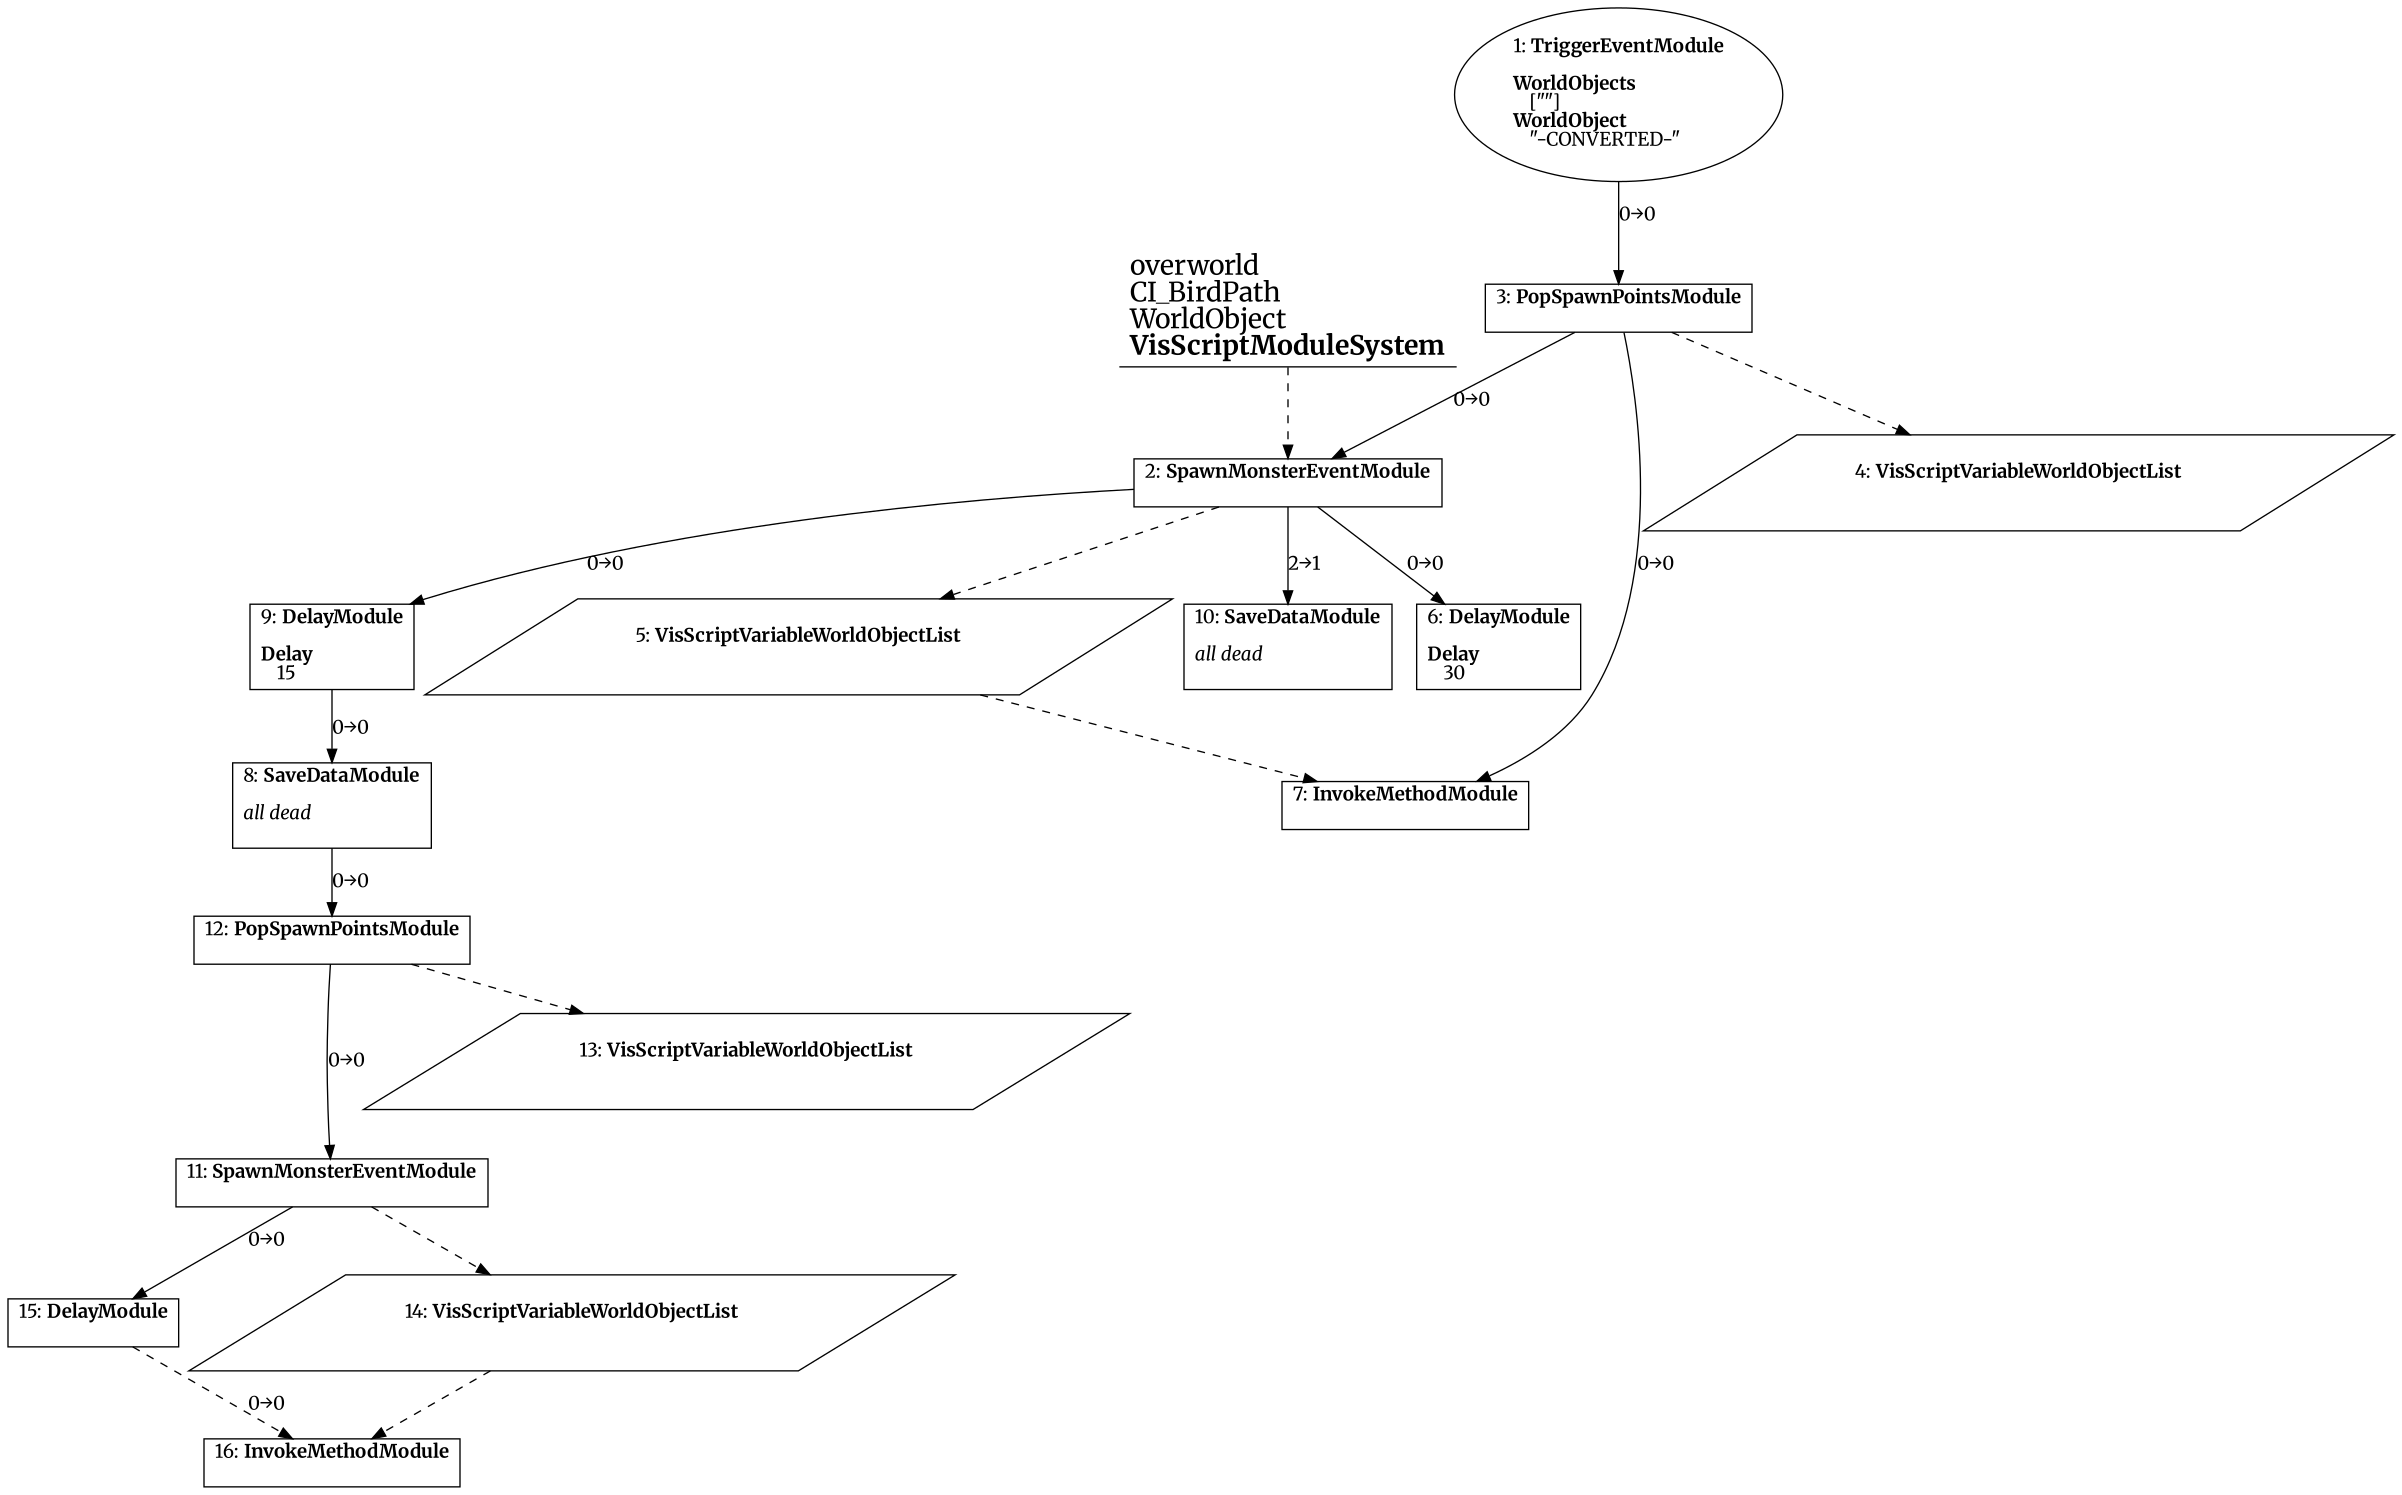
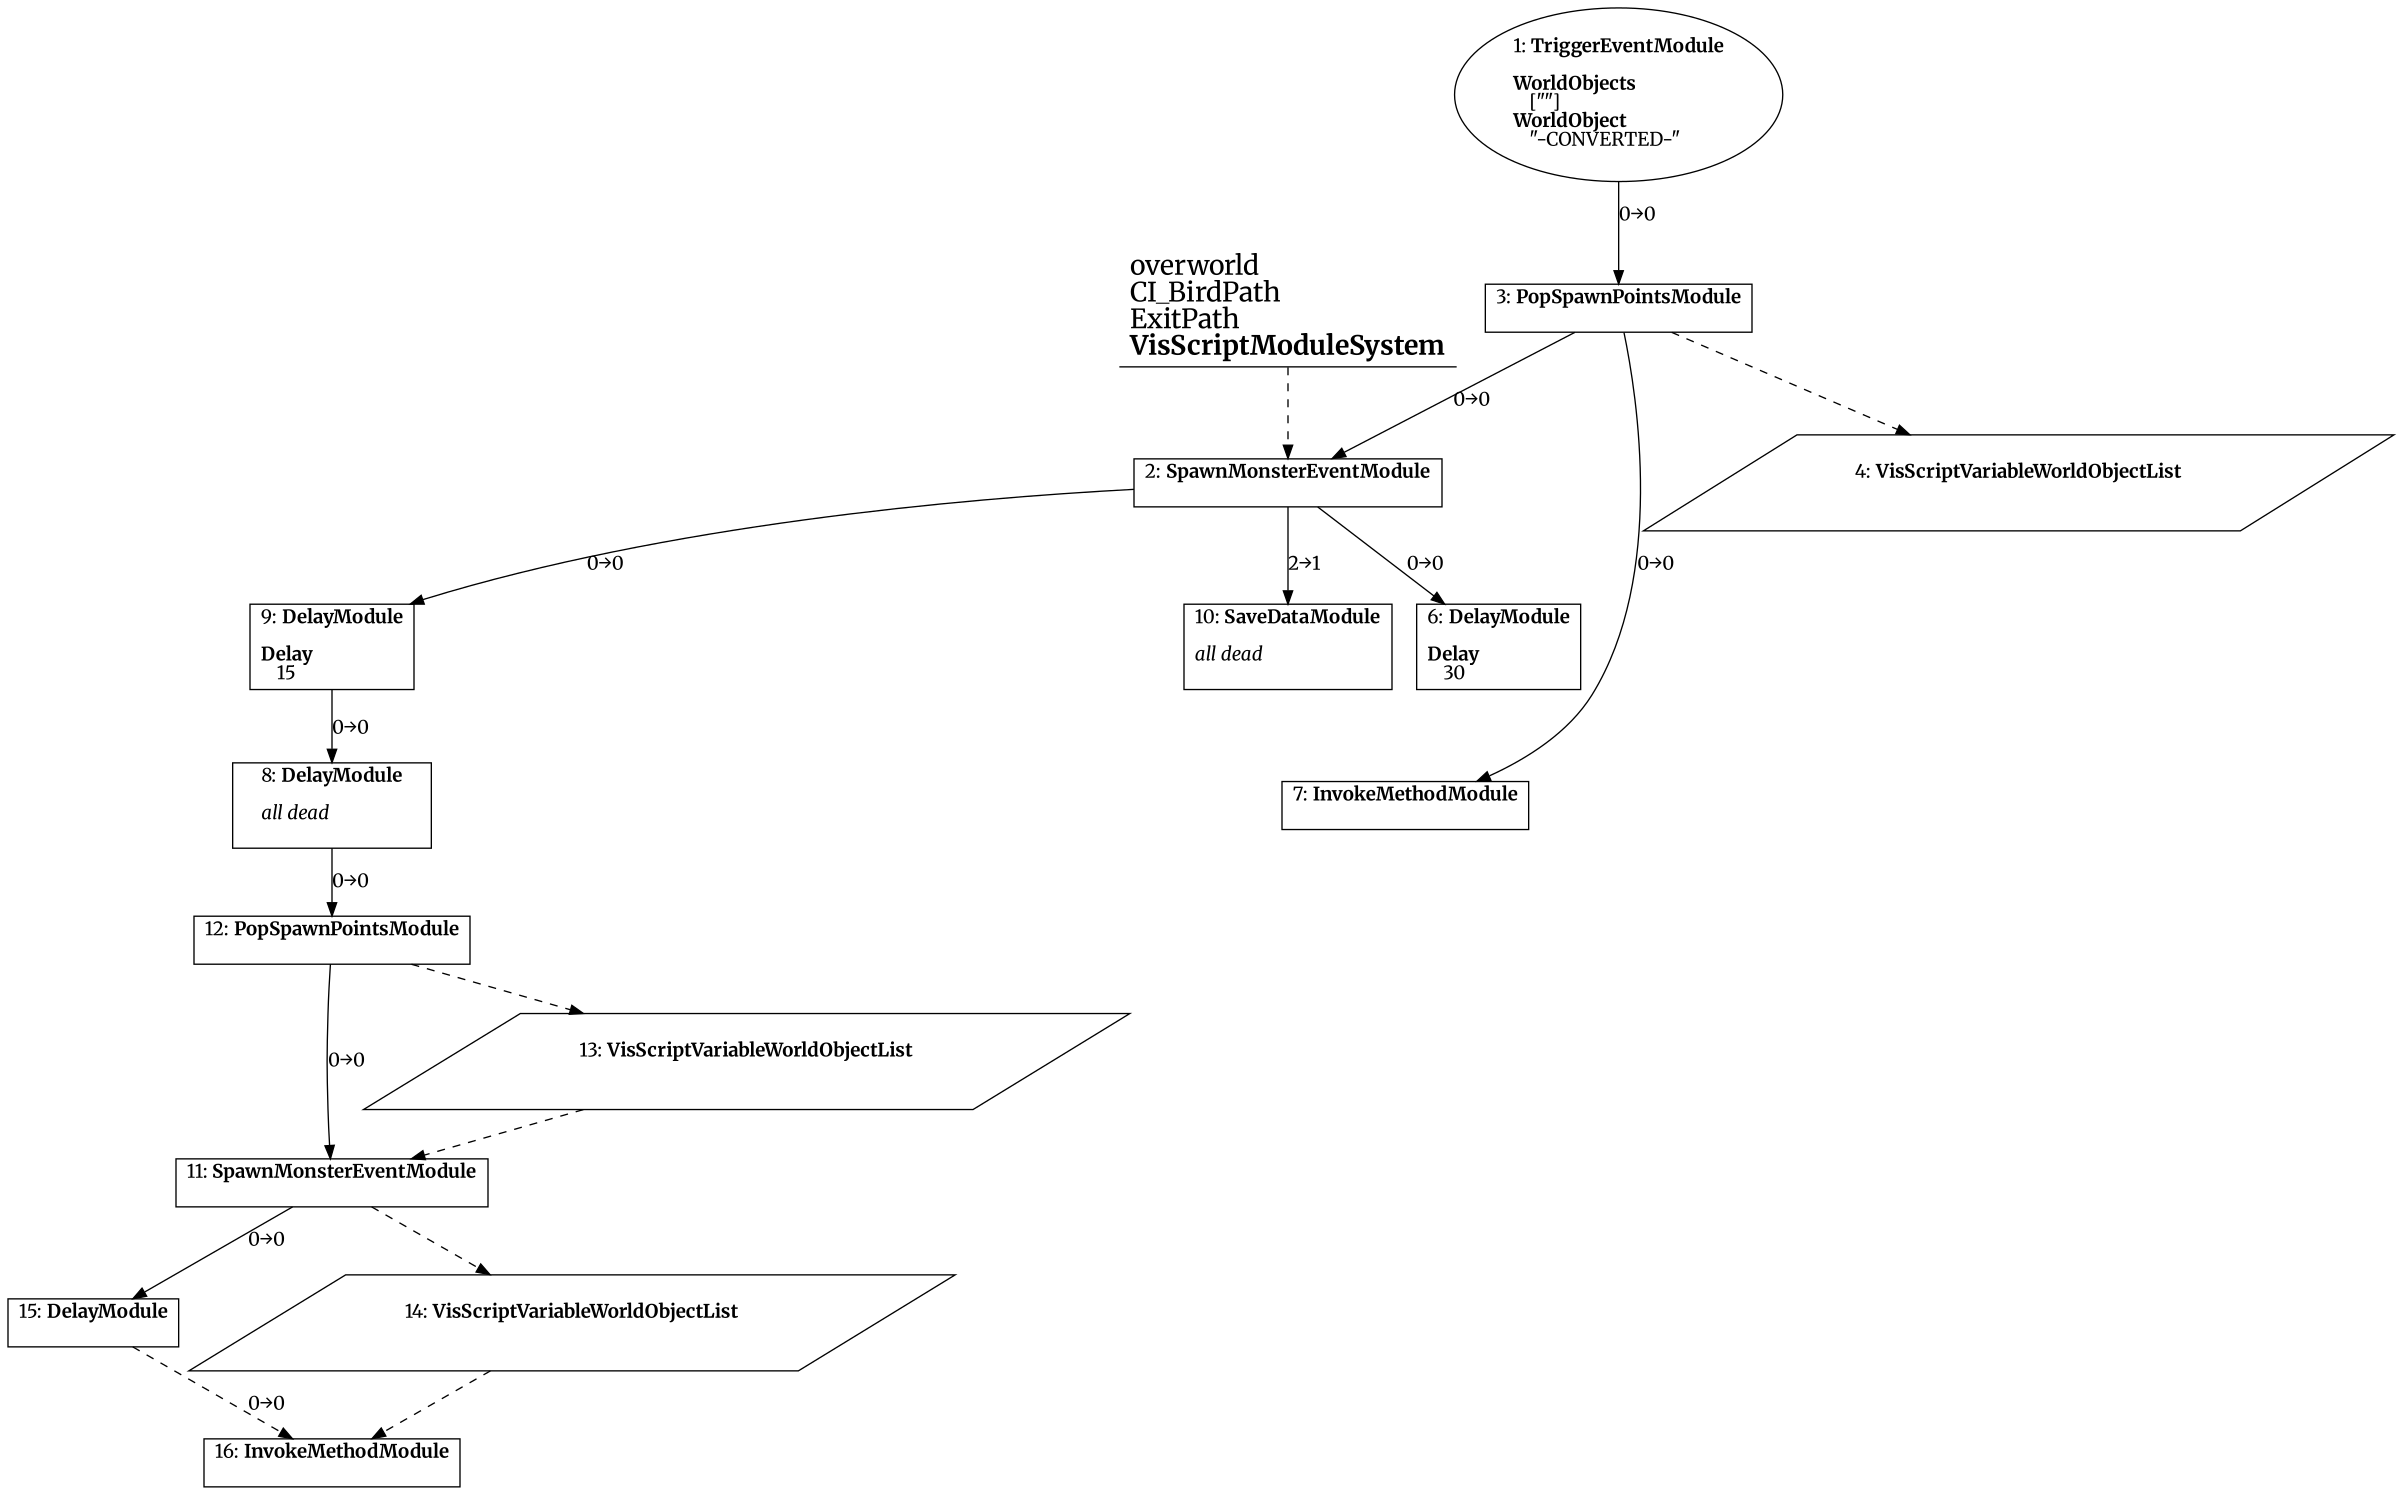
(1209, 320) -> (1185, 320)
(799, 647) -> none
(342, 776) -> (342, 776)
none -> (504, 1132)
